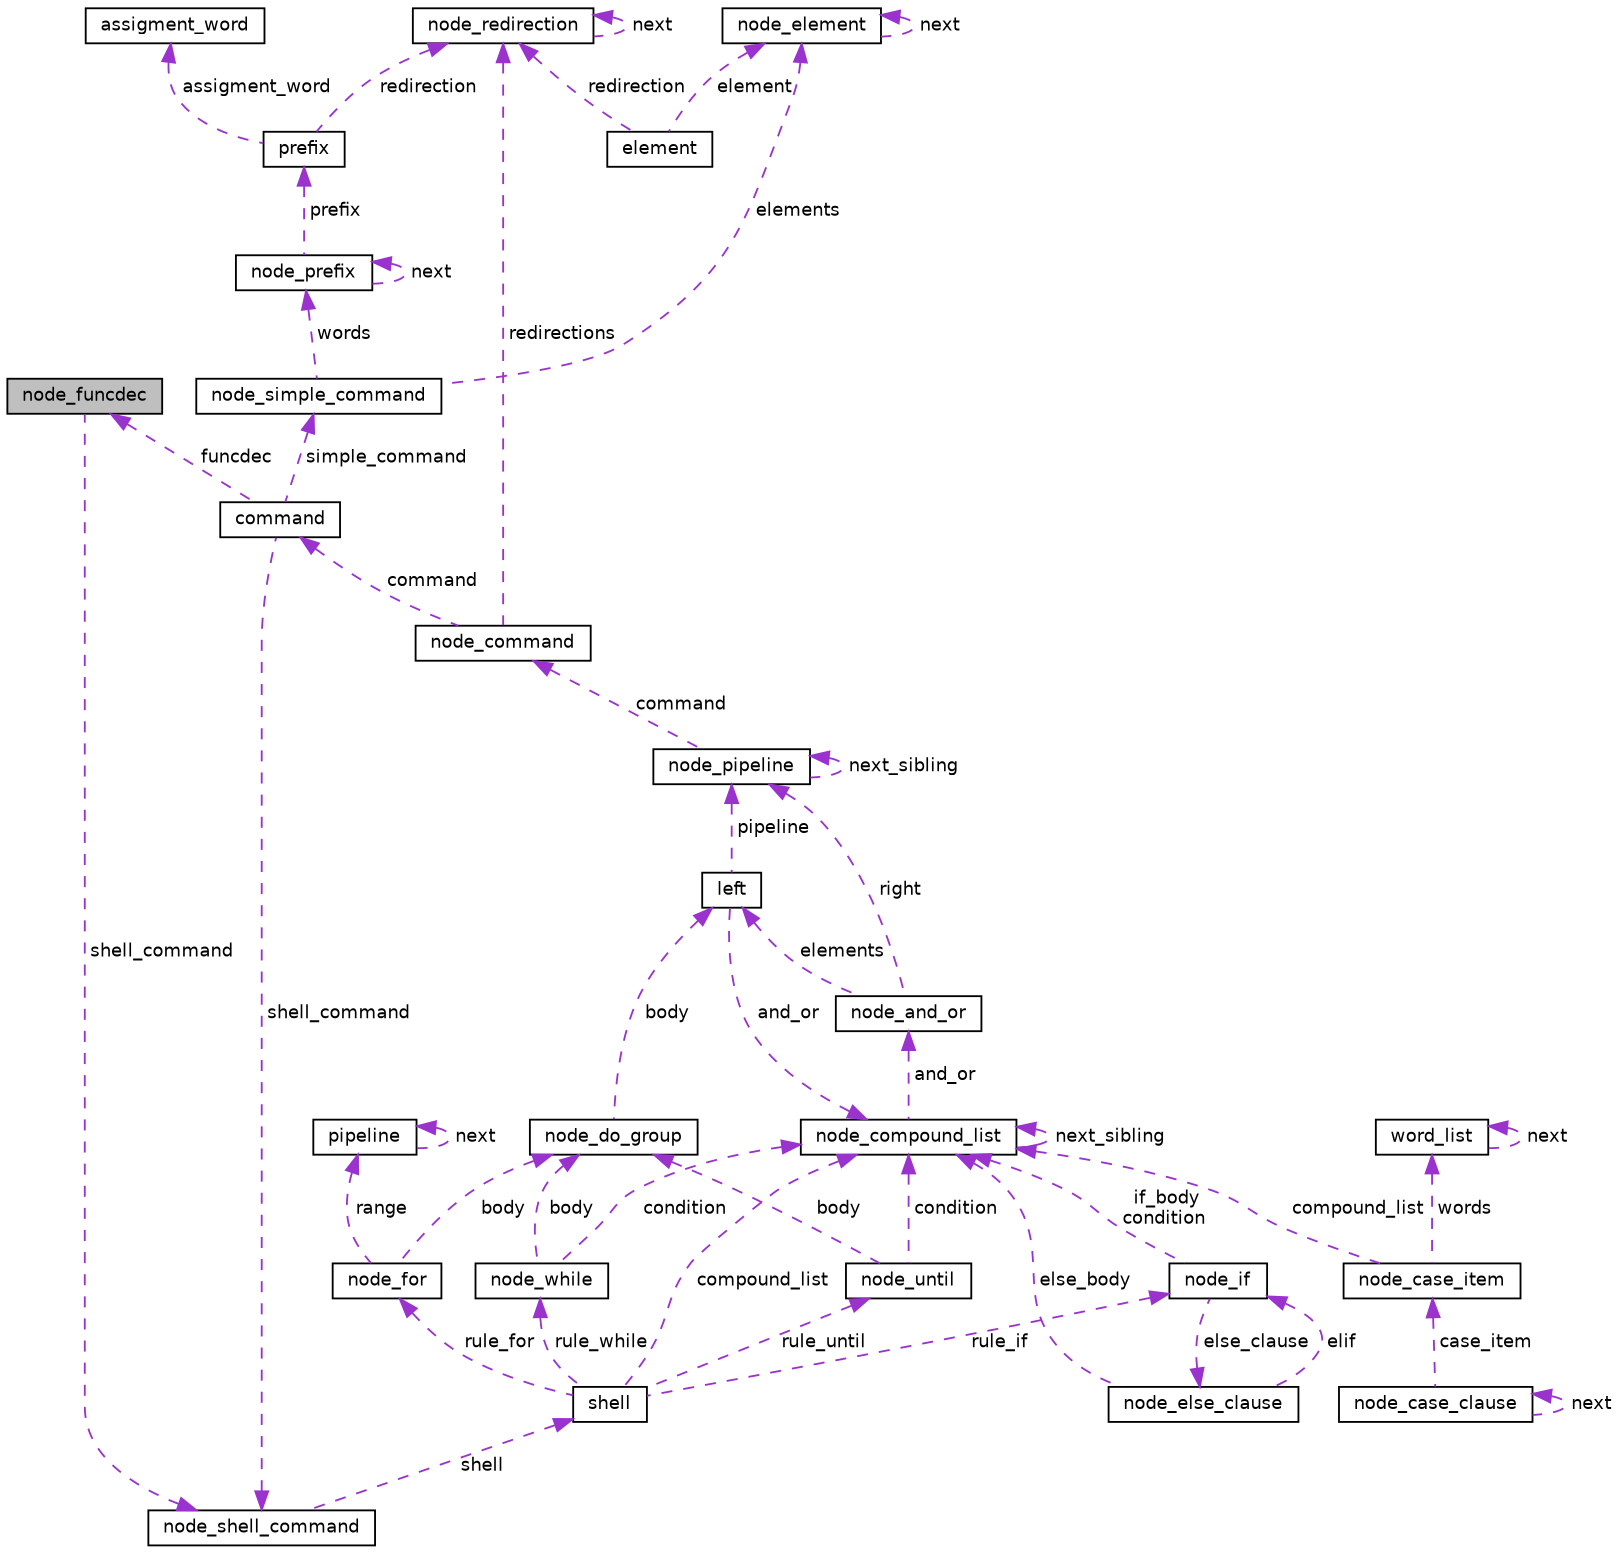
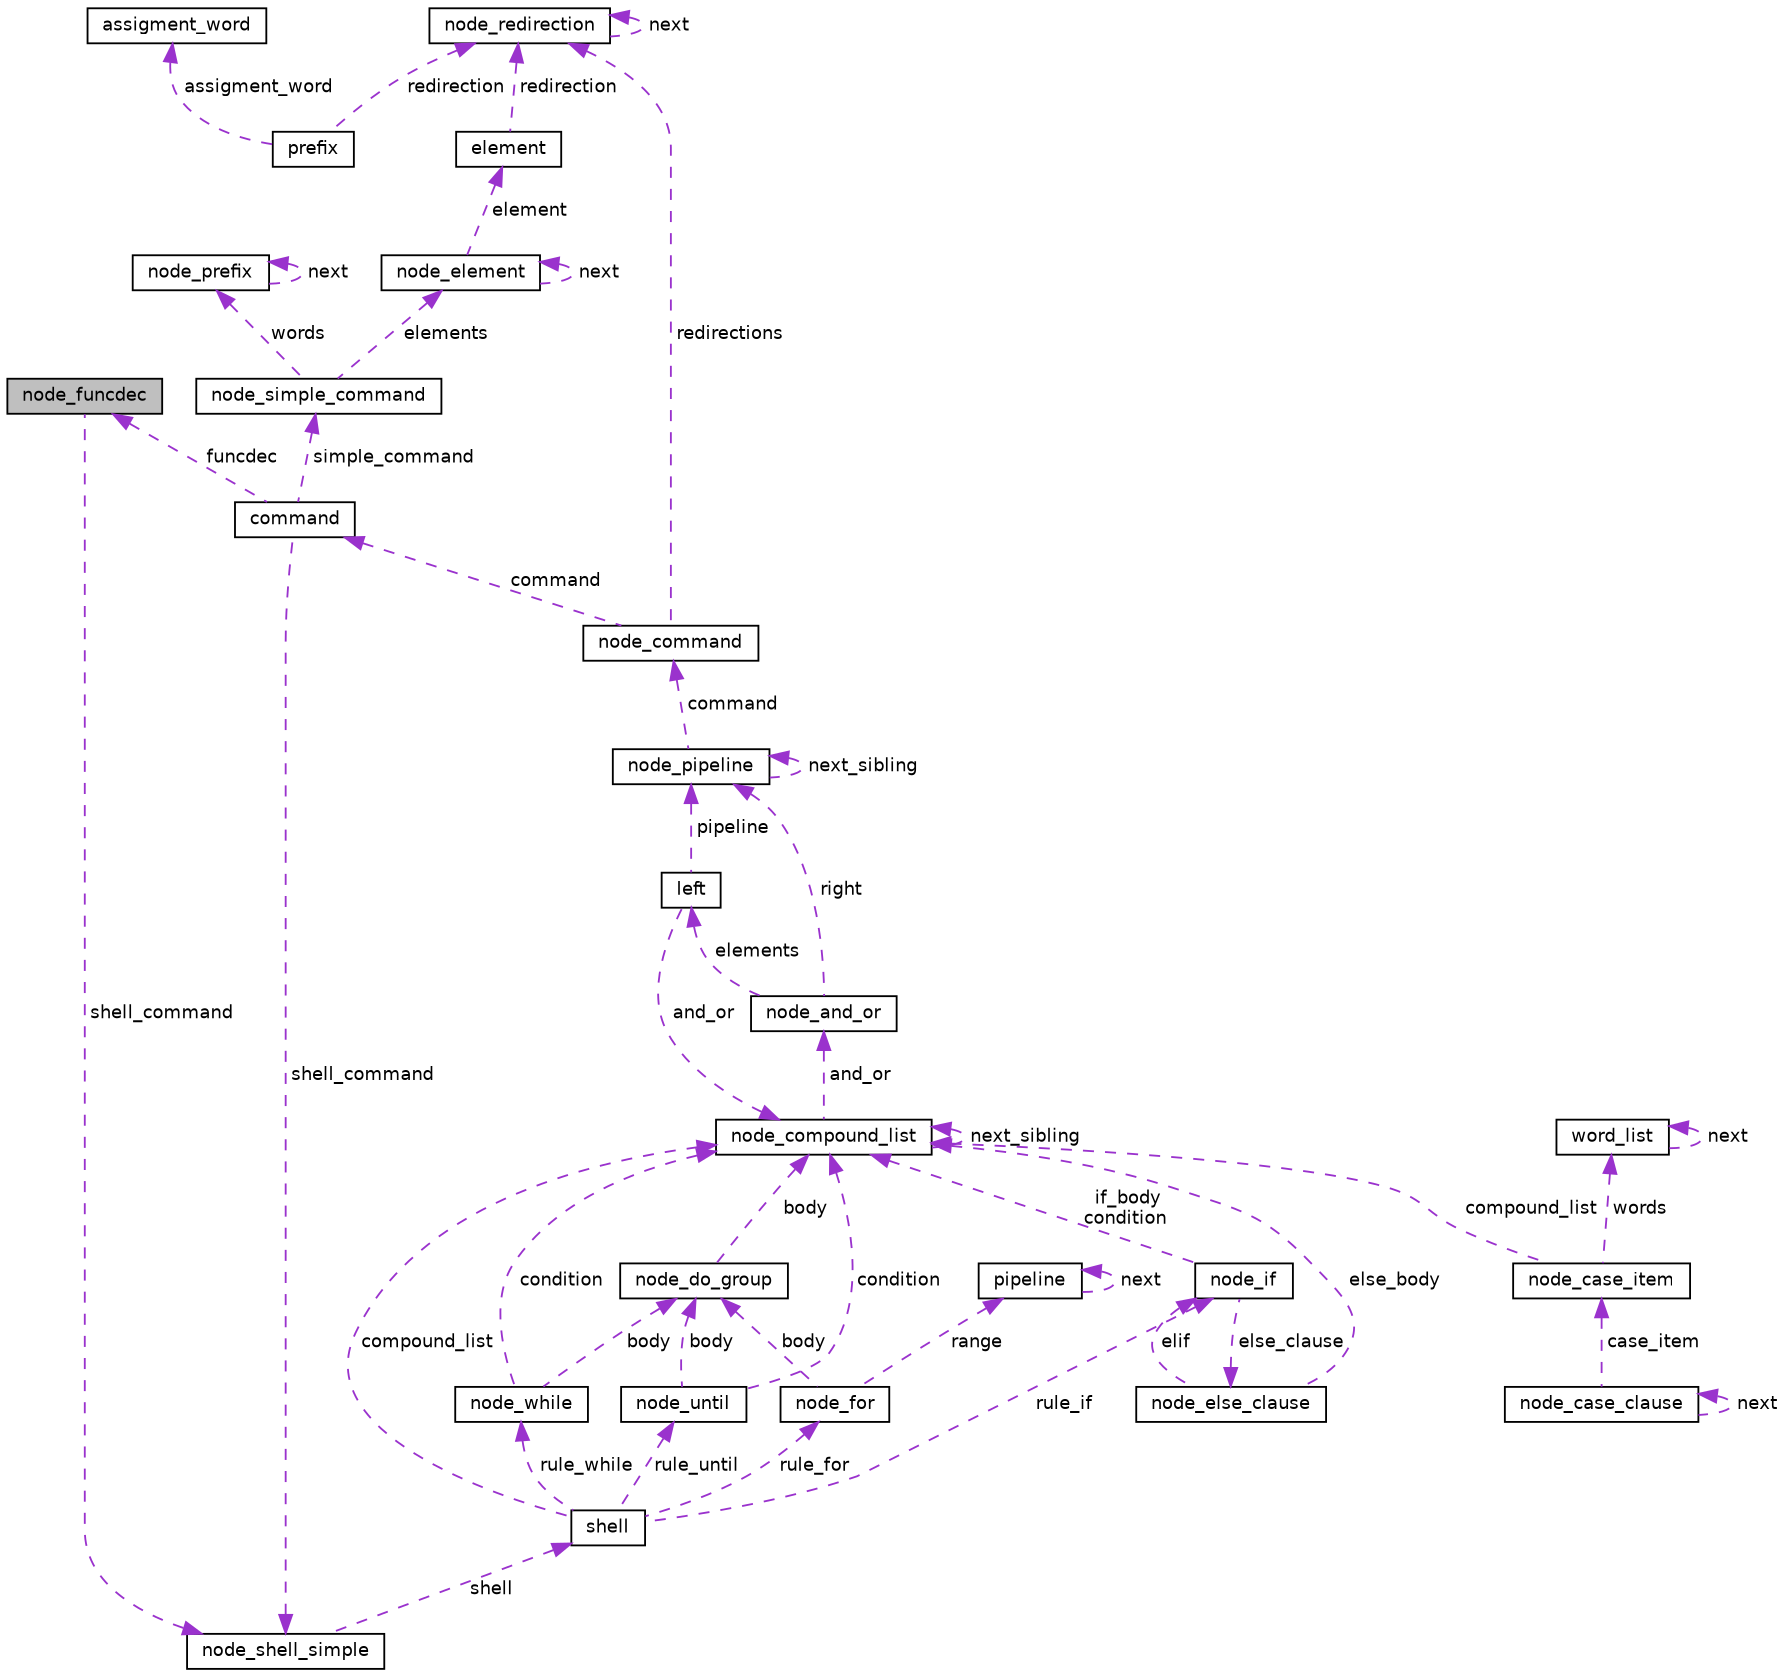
(702, 86) -> (481, 220)
(304, 221) -> none
(633, 1010) -> (755, 1215)
(262, 1528) -> (286, 1651)
